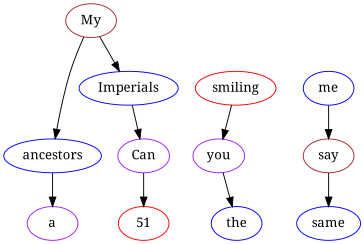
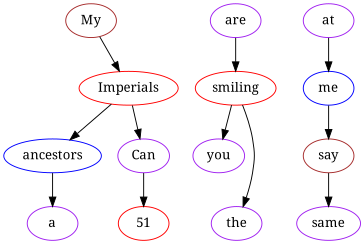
none -> (236, 21)
none -> (329, 21)
(67, 82) -> (94, 119)
(129, 88) -> (129, 88)
(226, 185) -> (254, 151)
(237, 223) -> (237, 223)
(329, 223) -> (329, 223)
